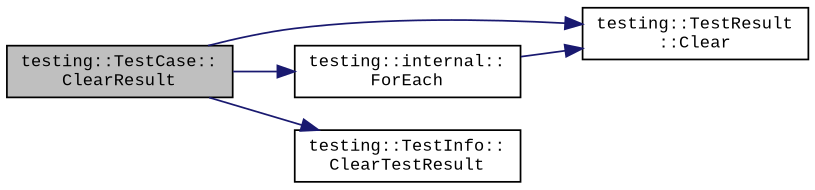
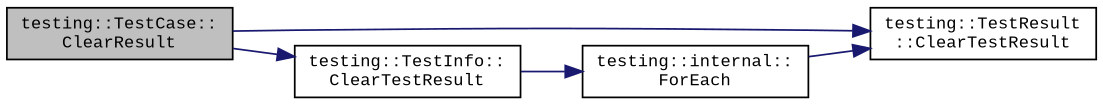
(695, 34) -> (983, 34)
(255, 72) -> (543, 72)
